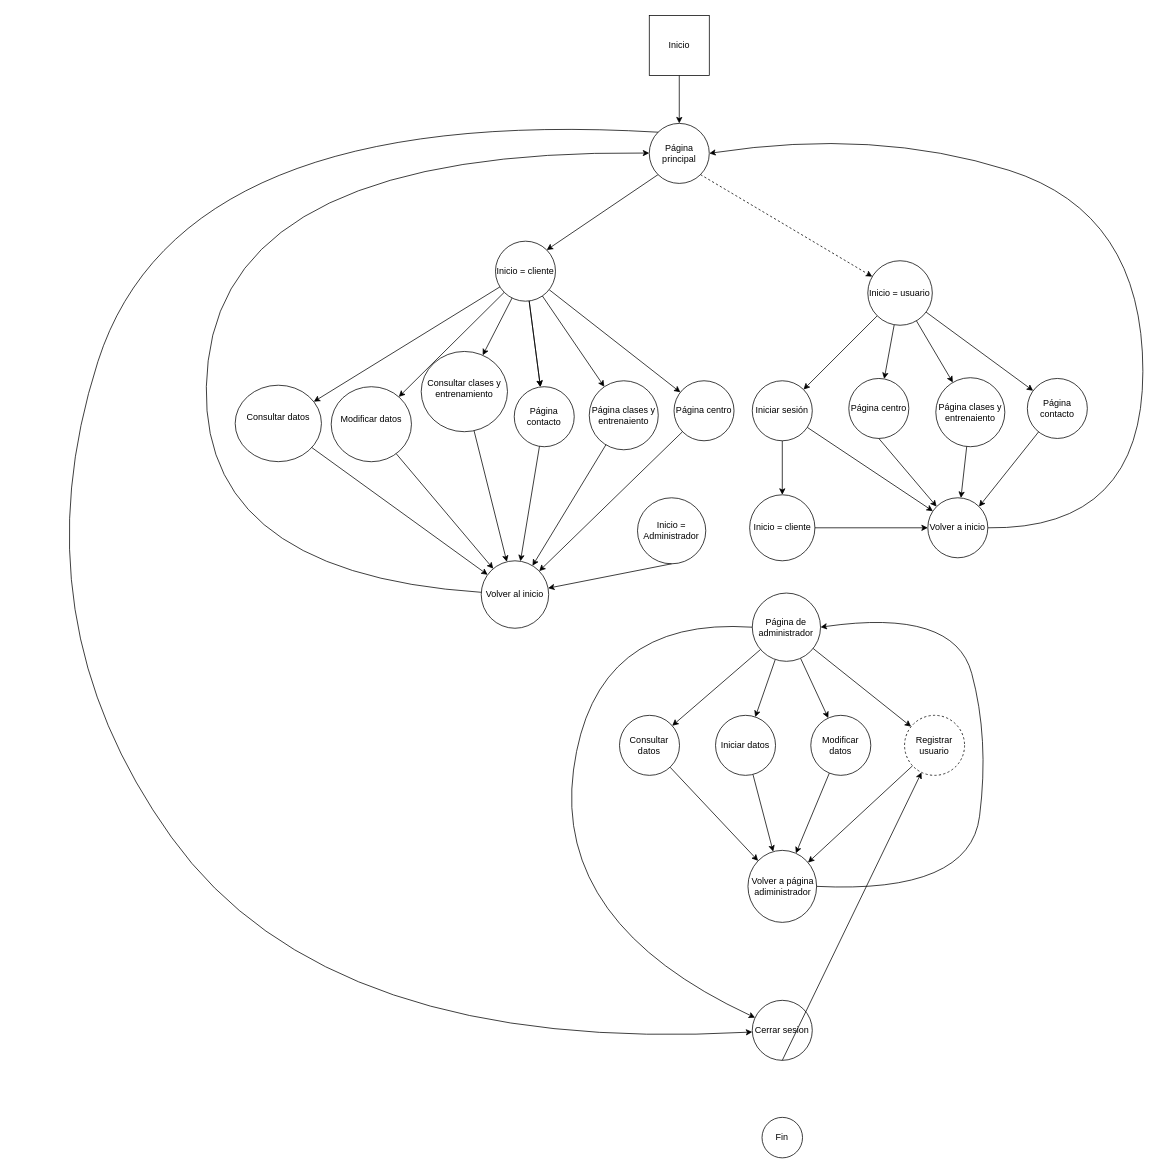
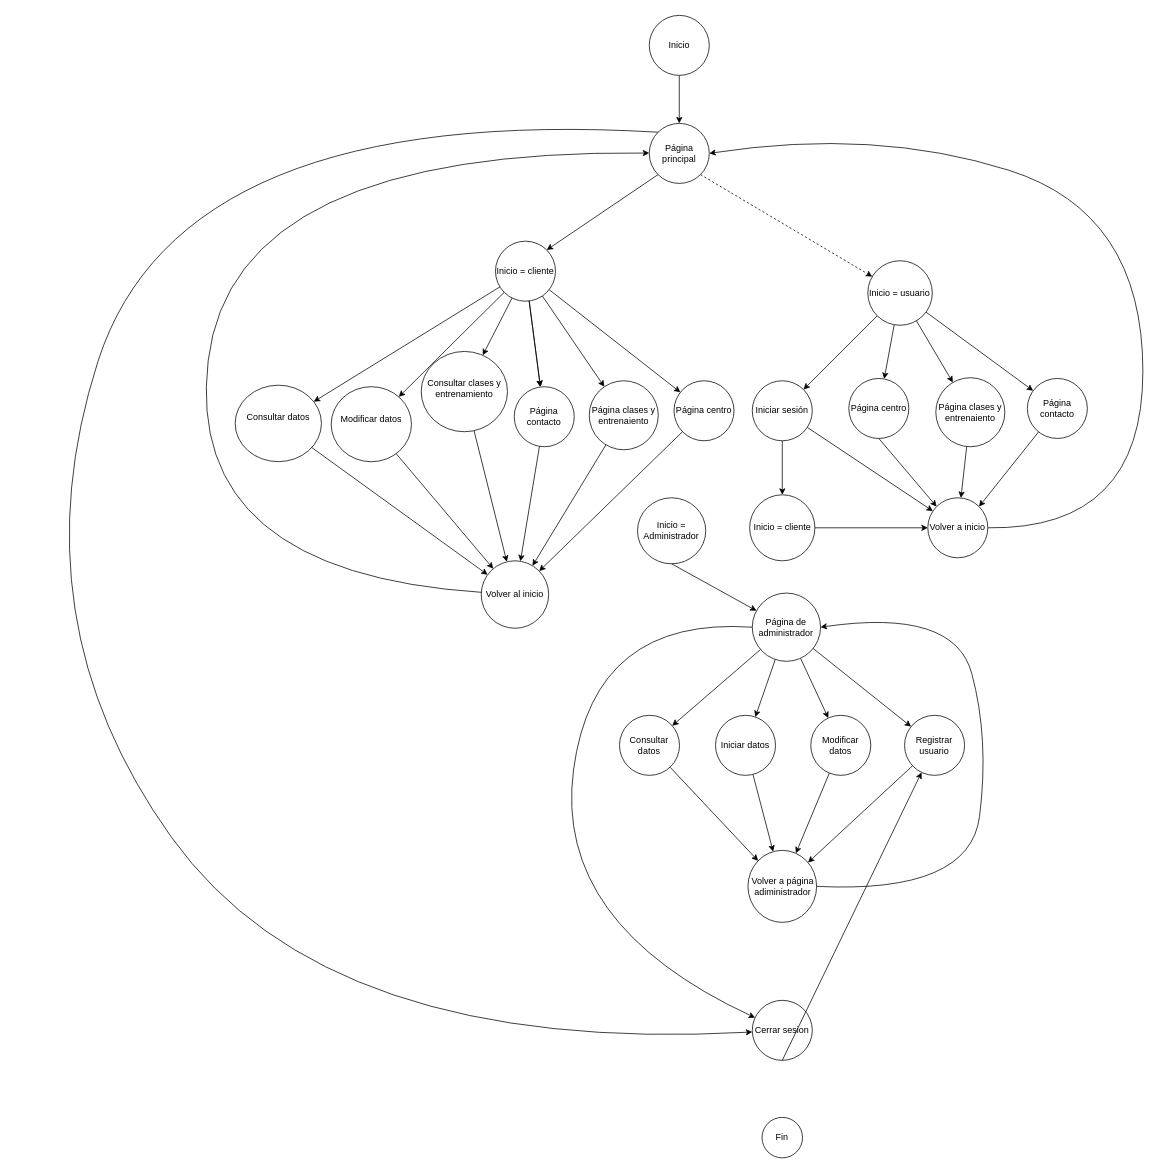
(679, 45) -> (679, 45)
(612, 575) -> (712, 586)
(934, 745) -> (934, 745)
